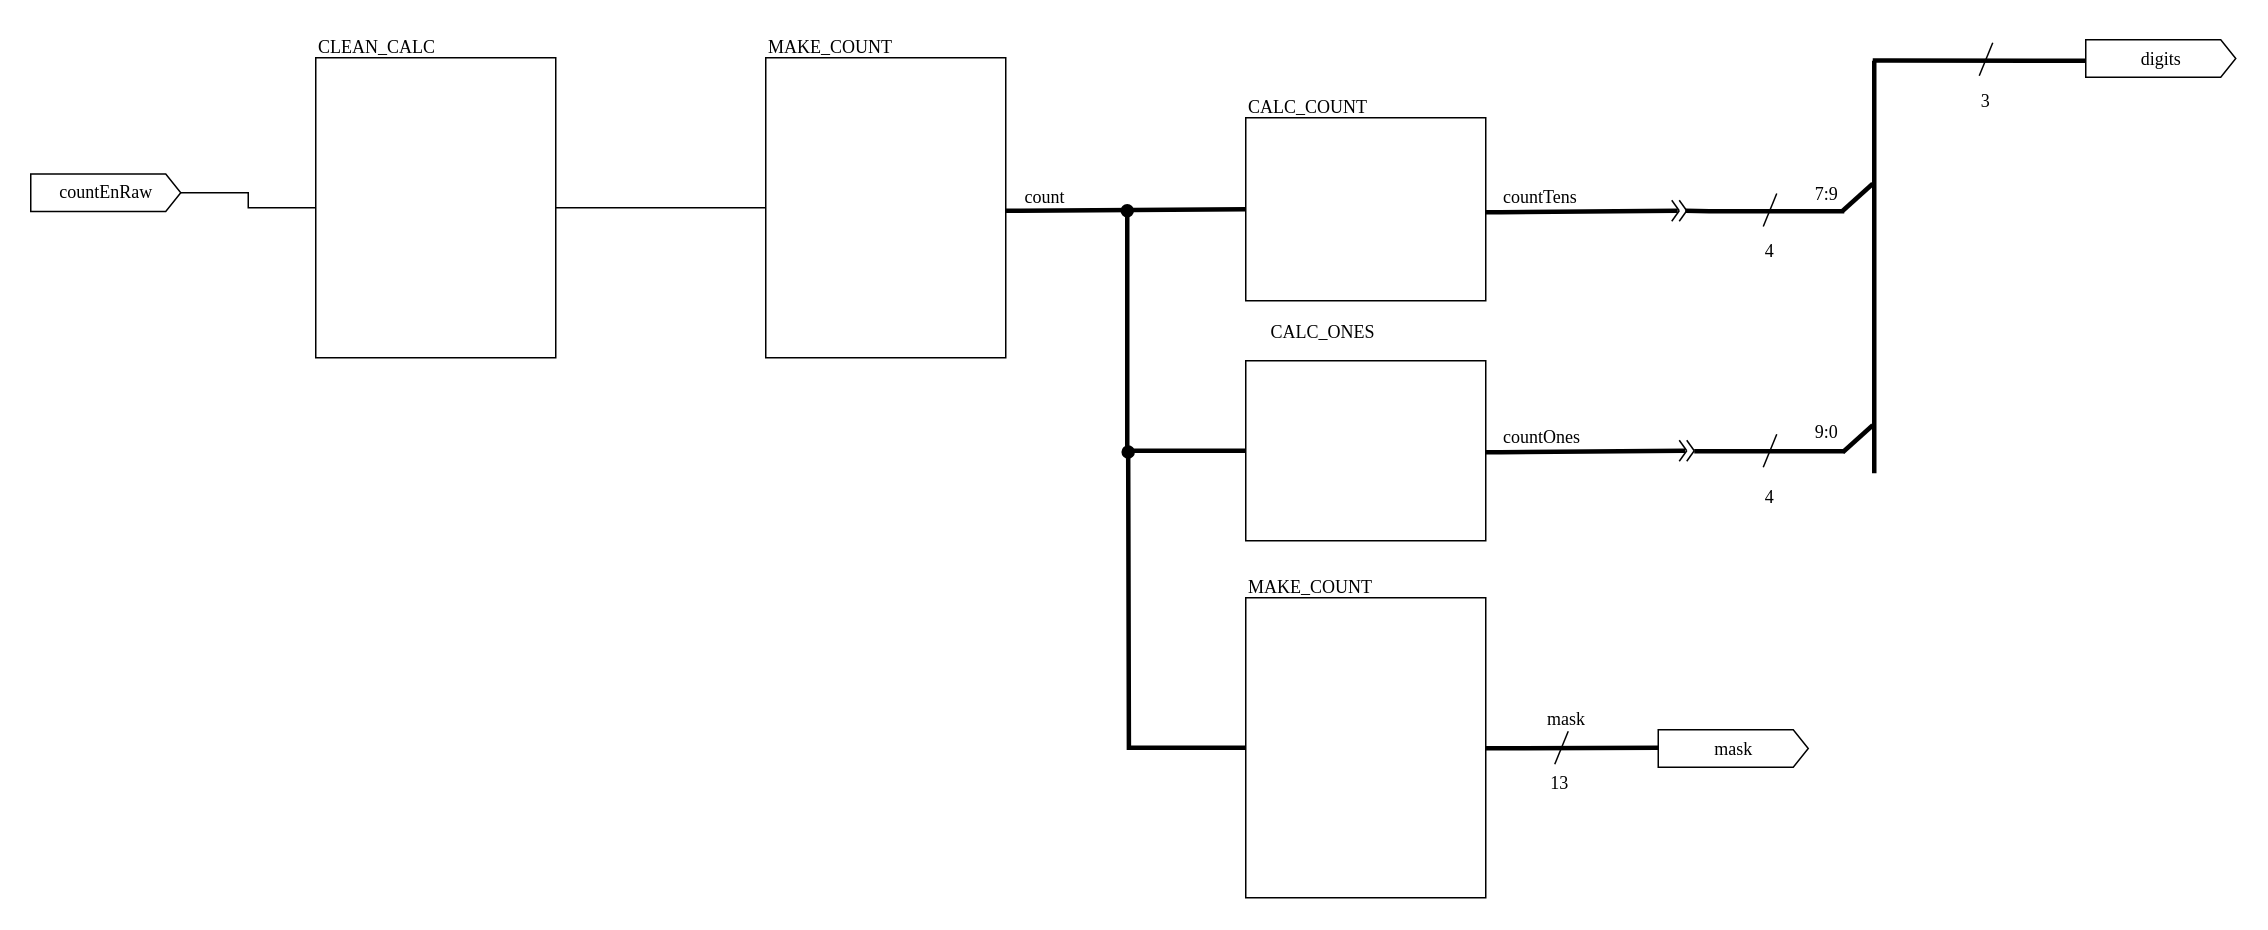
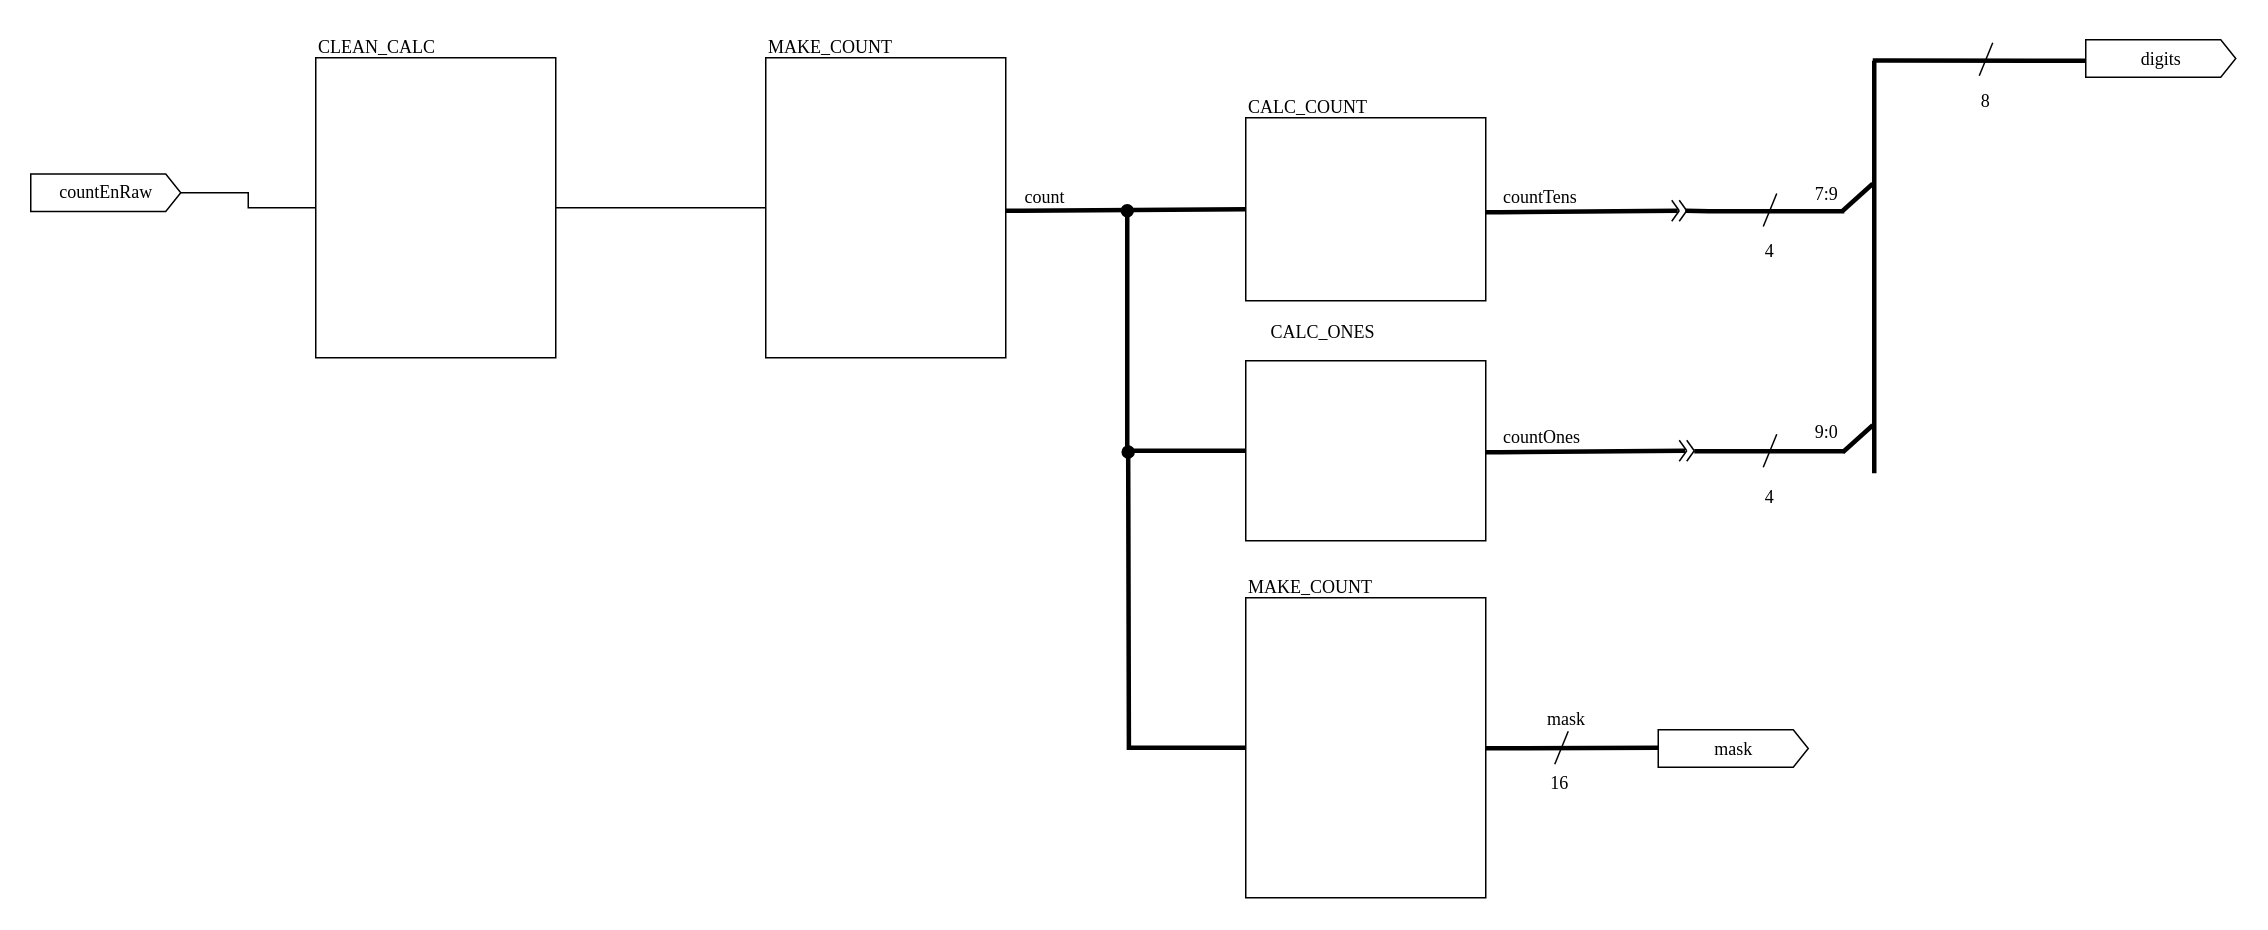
(1986, 99) -> (1986, 99)
(1560, 782) -> (1560, 782)
